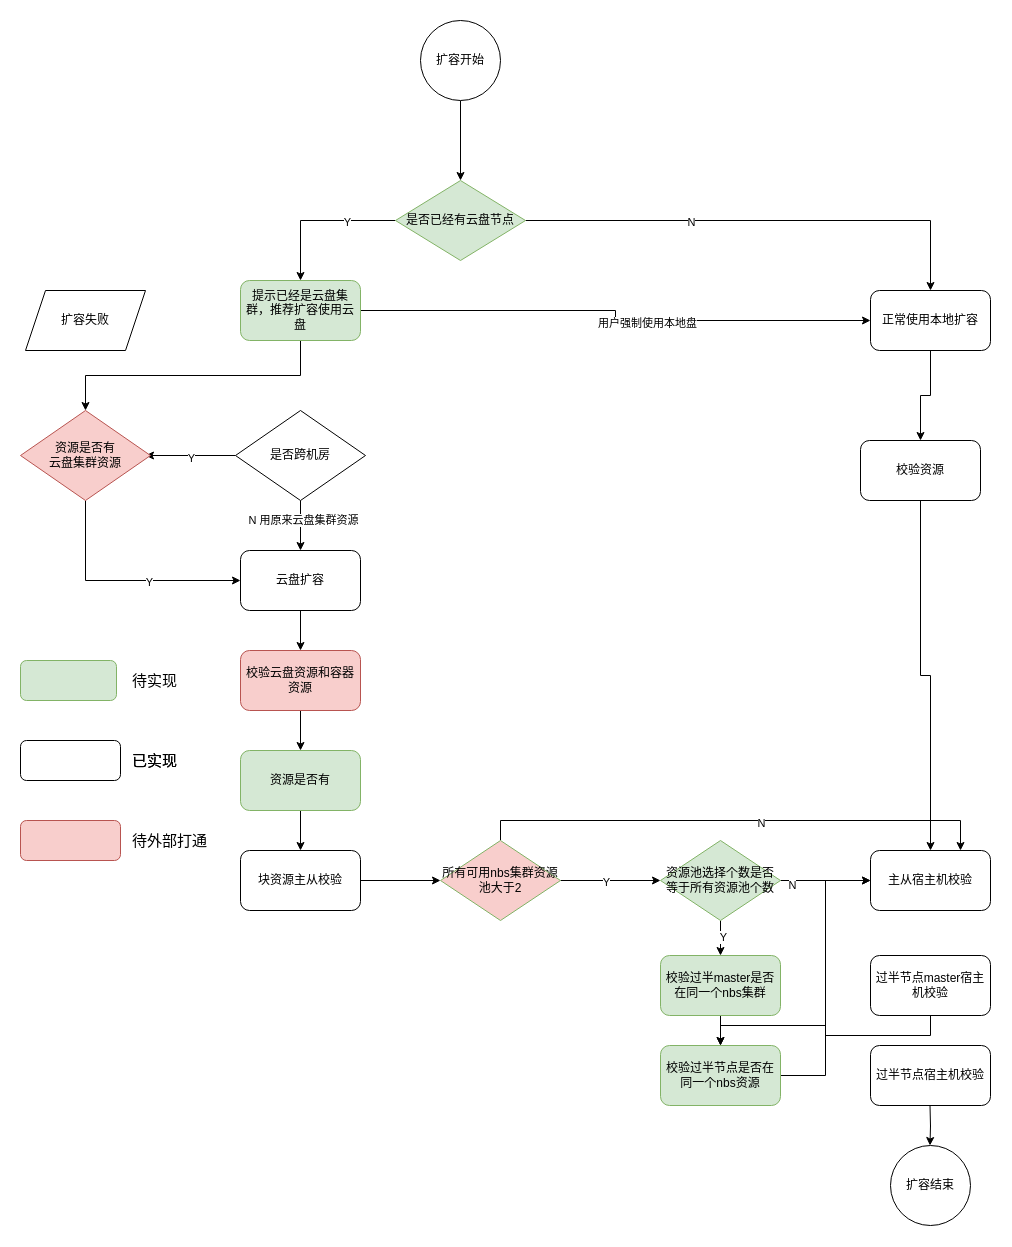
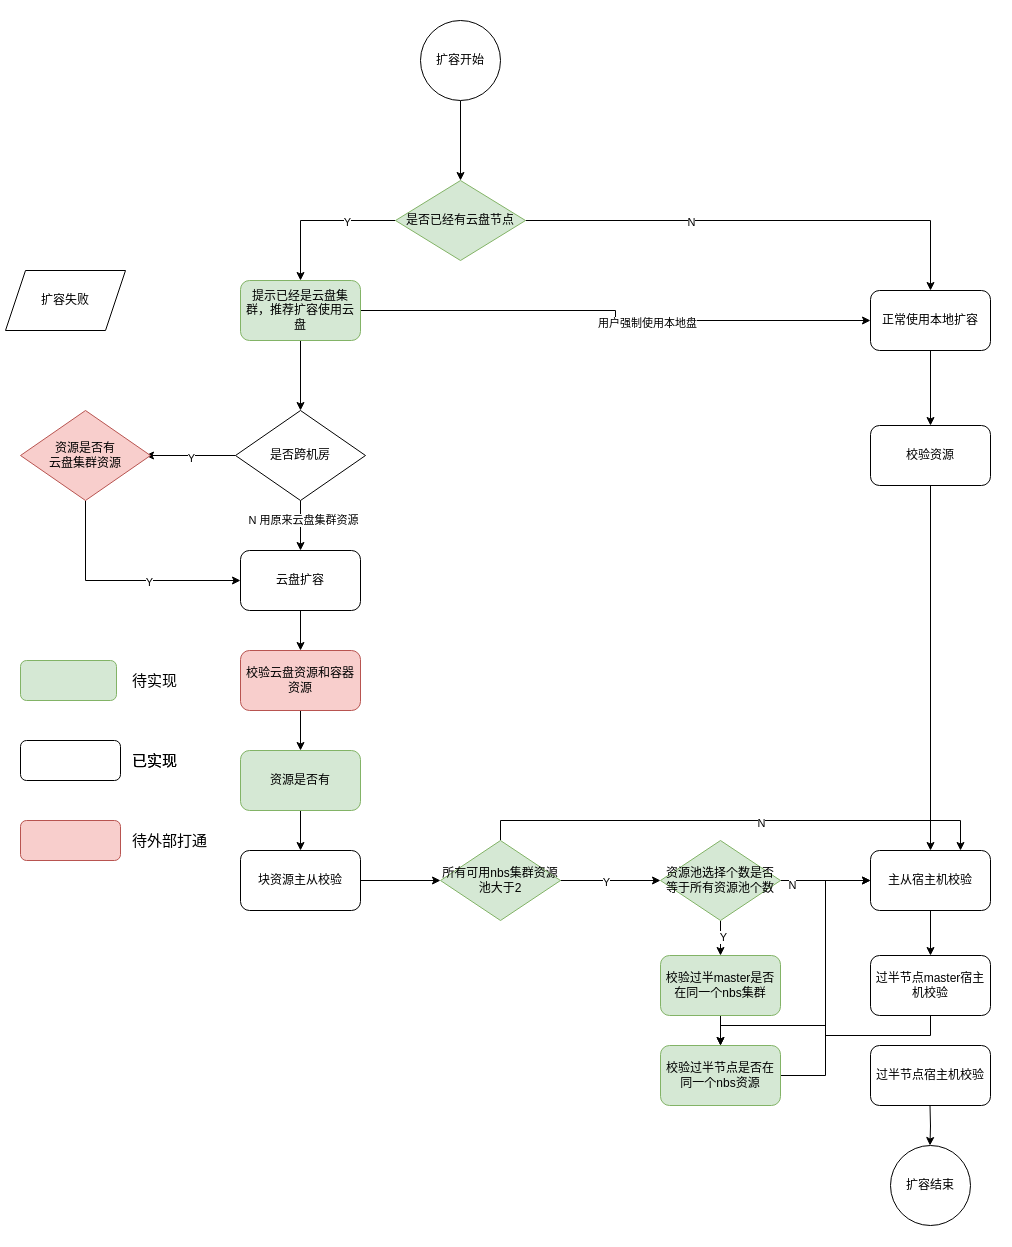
(86, 321) -> (66, 301)
(181, 376) -> (301, 388)
(921, 471) -> (931, 456)
(501, 881) -> (501, 881)
none -> (931, 930)
